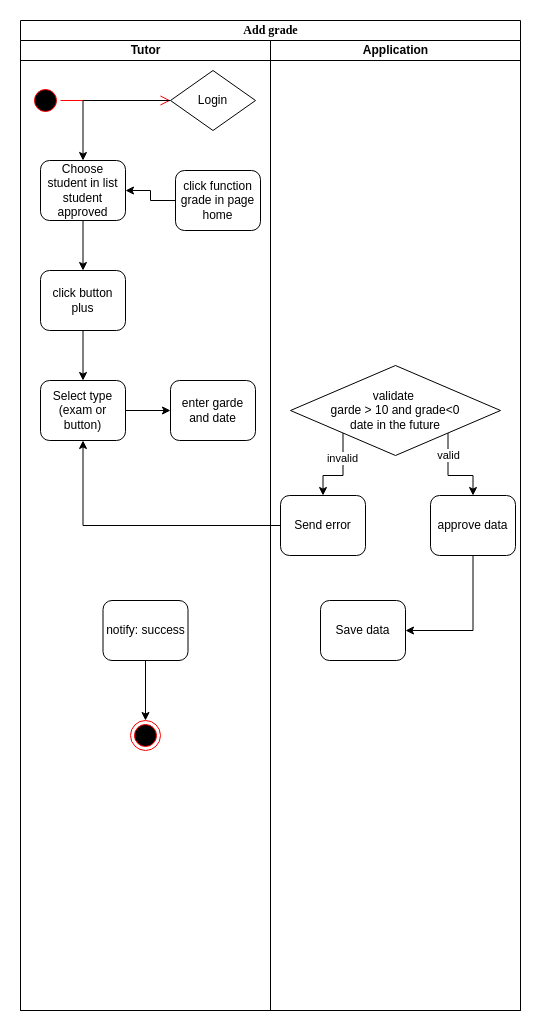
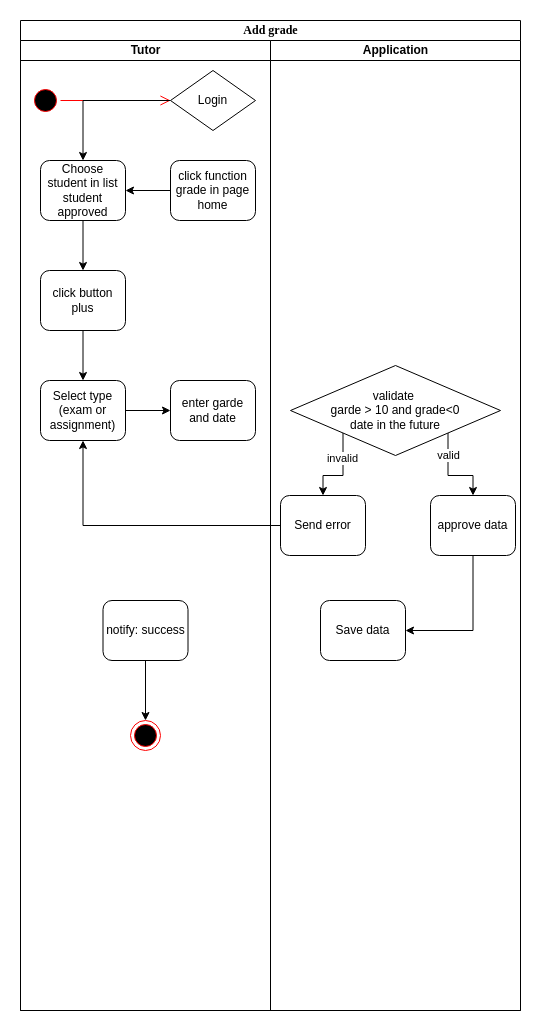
(218, 201) -> (213, 191)
(83, 411) -> (83, 411)
